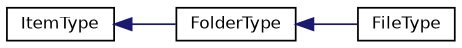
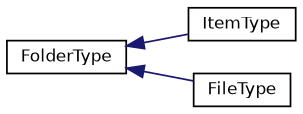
(154, 24) -> (166, 38)
